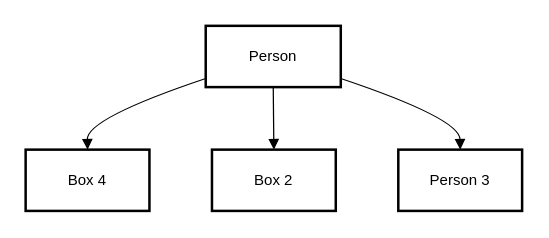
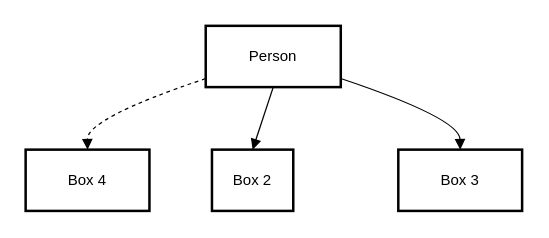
(142, 102) -> (142, 102)
(274, 180) -> (253, 180)
(460, 181) -> (460, 181)
